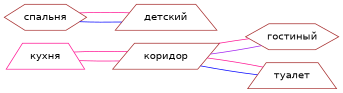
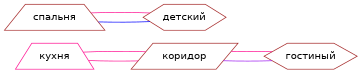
(45, 17) -> (55, 17)
(166, 17) -> (185, 17)
(292, 76) -> none
